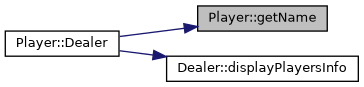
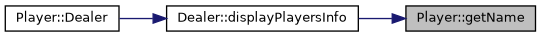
(152, 32) -> (375, 19)
